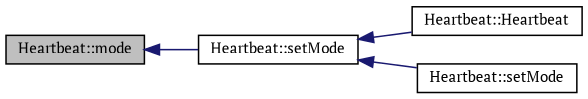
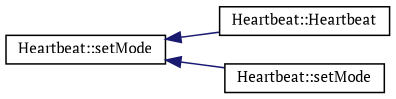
(75, 50) -> none
